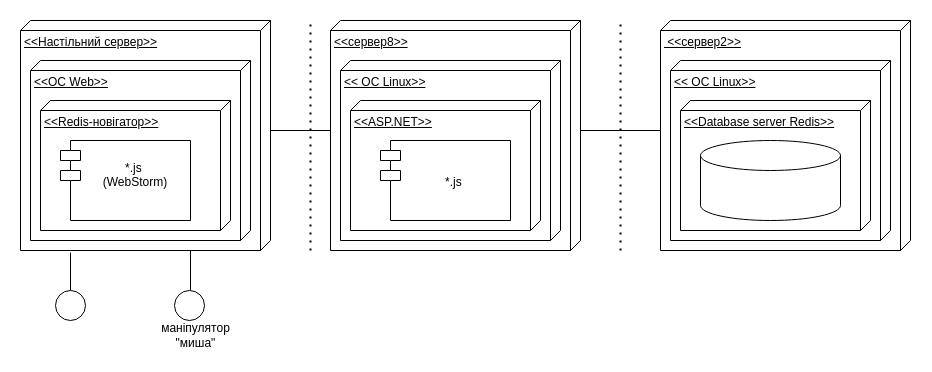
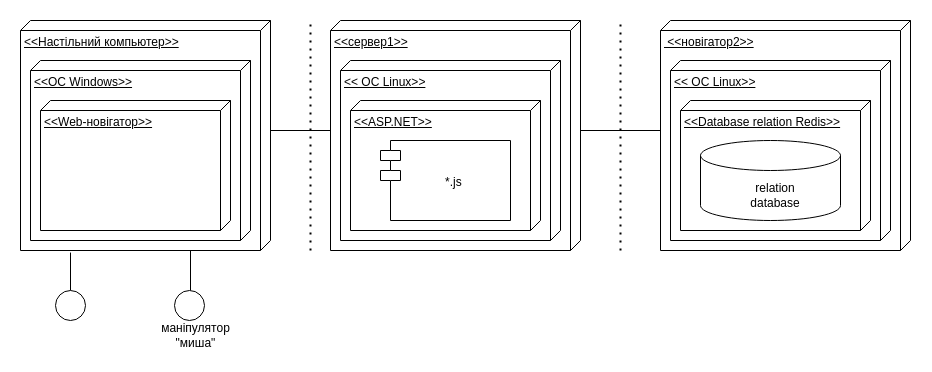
(94, 43) -> (104, 43)
(371, 43) -> (371, 43)
(701, 43) -> (712, 43)
(67, 83) -> (78, 83)
(107, 123) -> (102, 123)
(764, 123) -> (767, 123)
(126, 181) -> none
none -> (776, 196)
